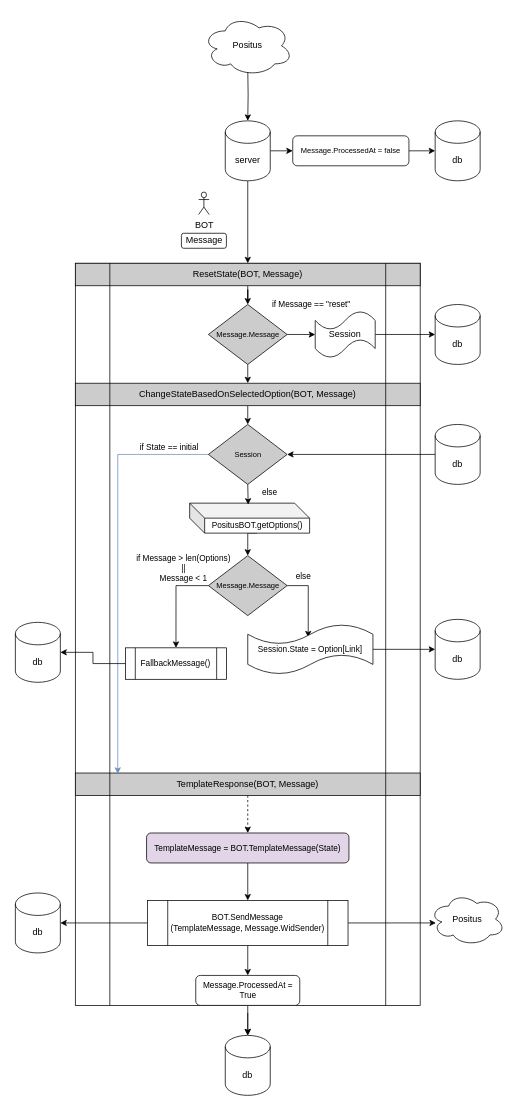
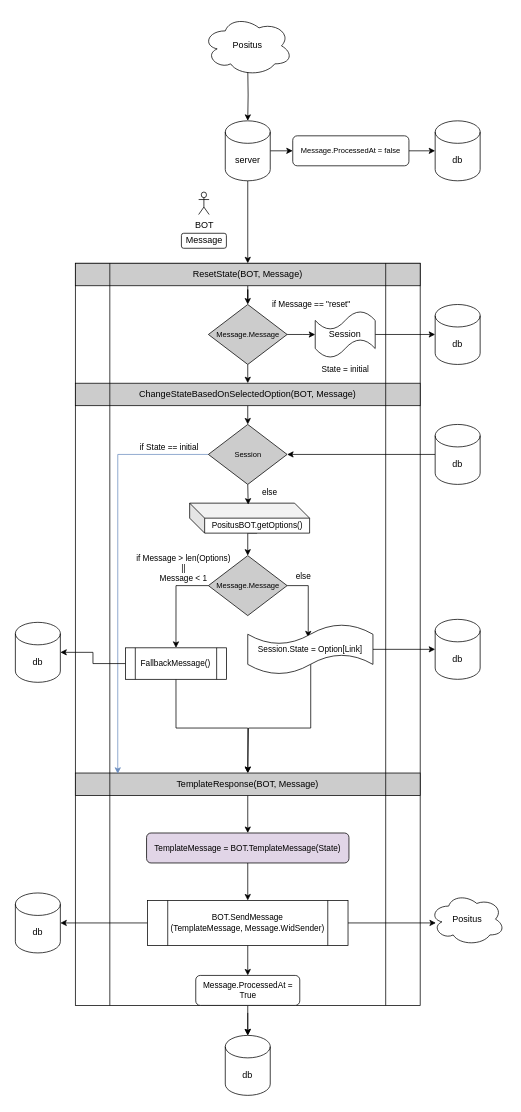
none -> (345, 369)
none -> (311, 697)
none -> (176, 727)
(248, 812) -> (248, 812)
